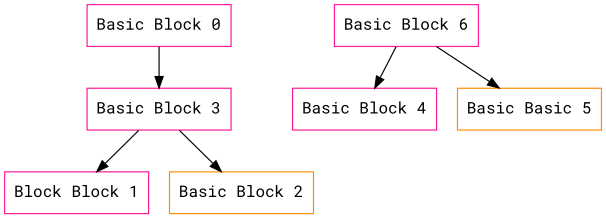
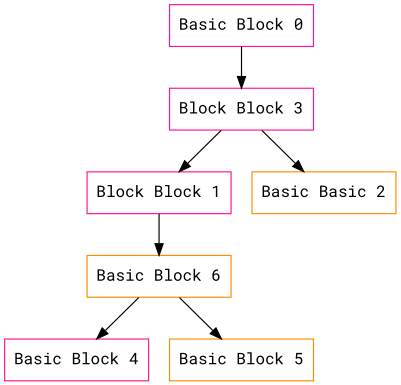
(406, 26) -> (159, 276)
(159, 109) -> (242, 109)
(529, 109) -> (242, 360)
(242, 193) -> (324, 193)
none -> (159, 229)
